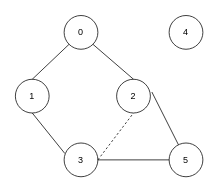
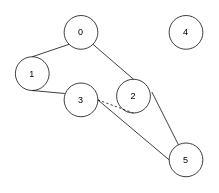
(32, 96) -> (32, 74)
(81, 160) -> (81, 100)
